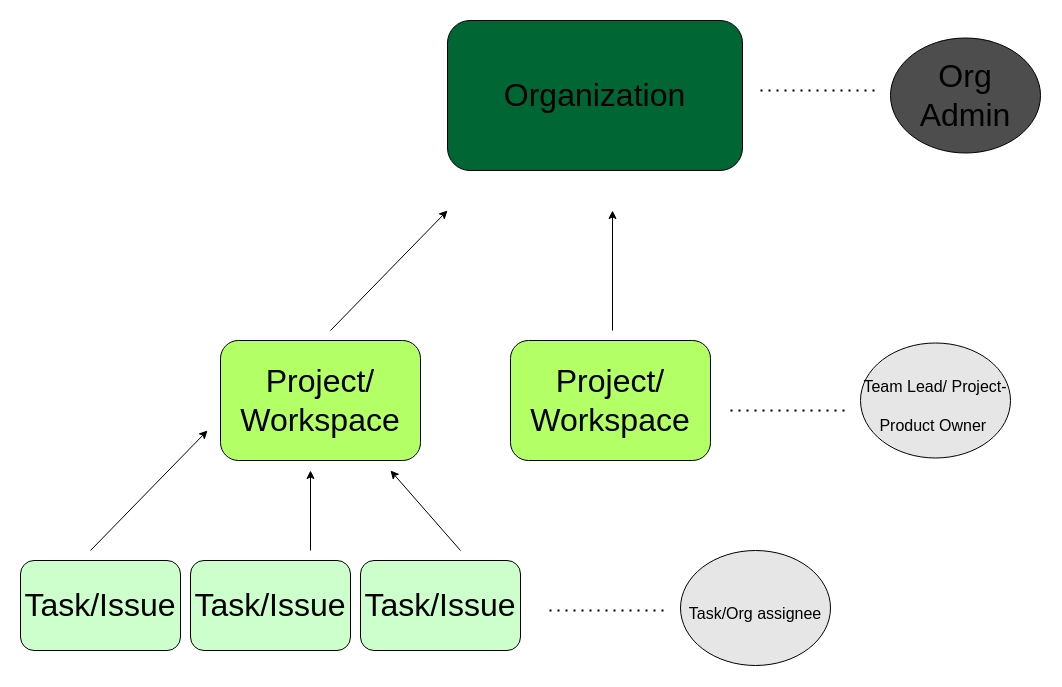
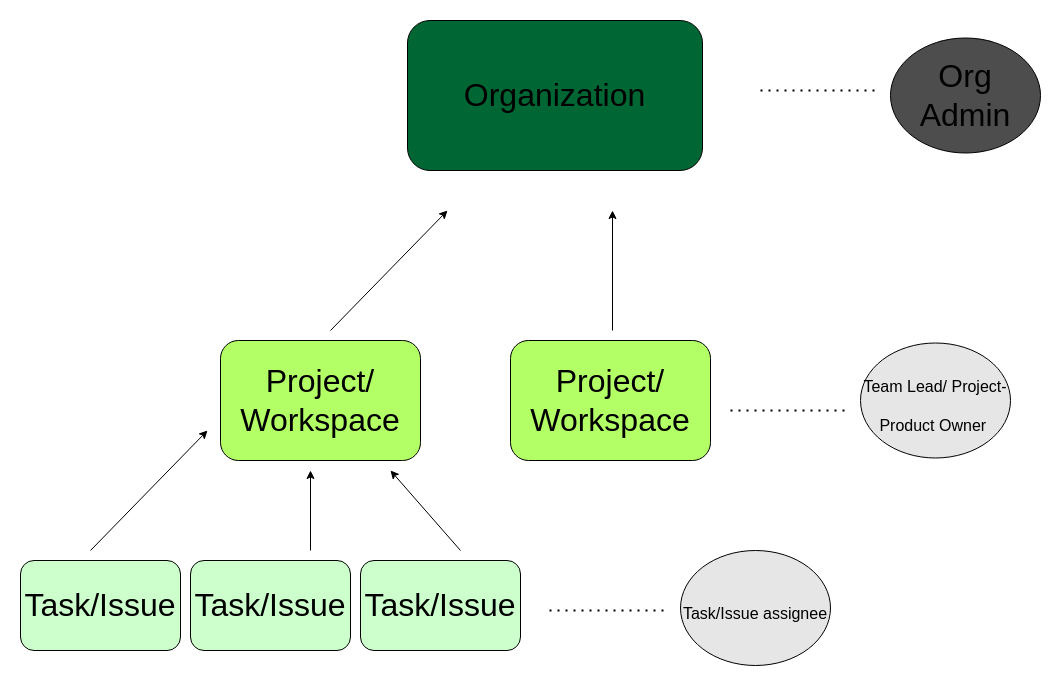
(595, 96) -> (555, 96)
(756, 609) -> (756, 609)
